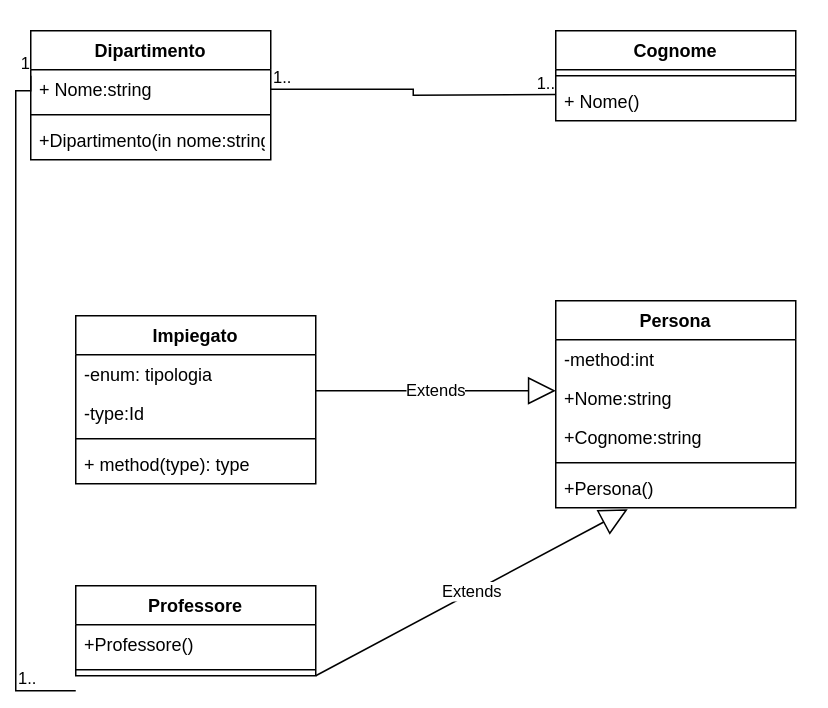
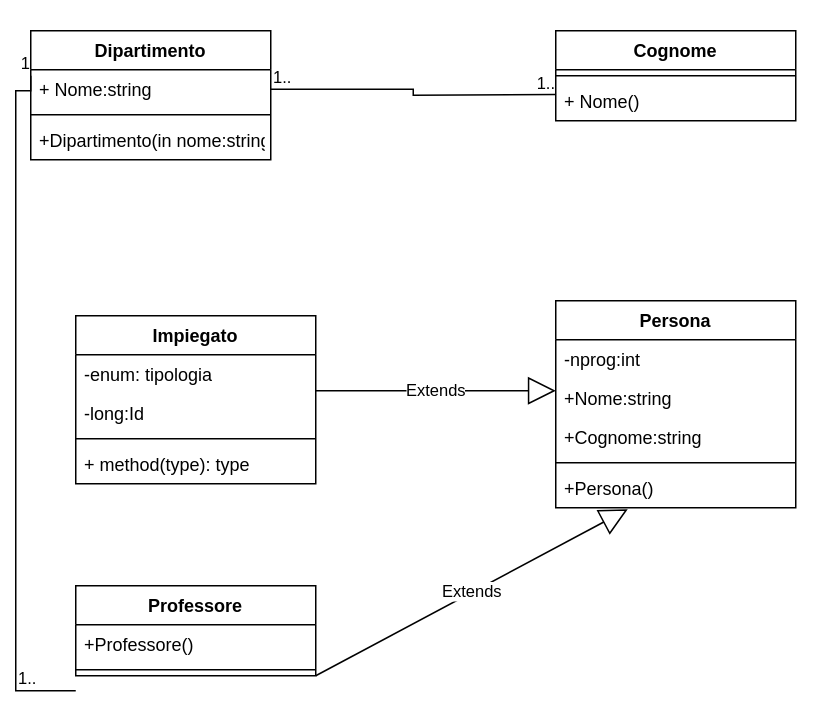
(615, 360) -> (610, 360)
(122, 414) -> (120, 414)
